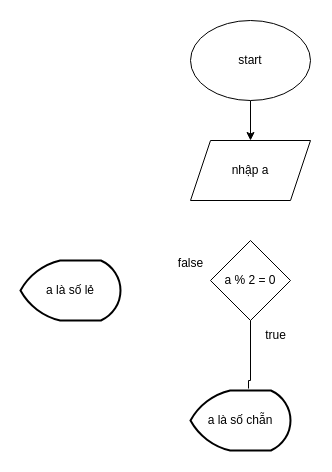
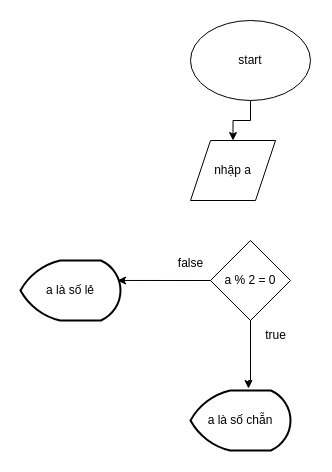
(251, 171) -> (233, 171)
none -> (167, 280)
(249, 382) -> (251, 381)
